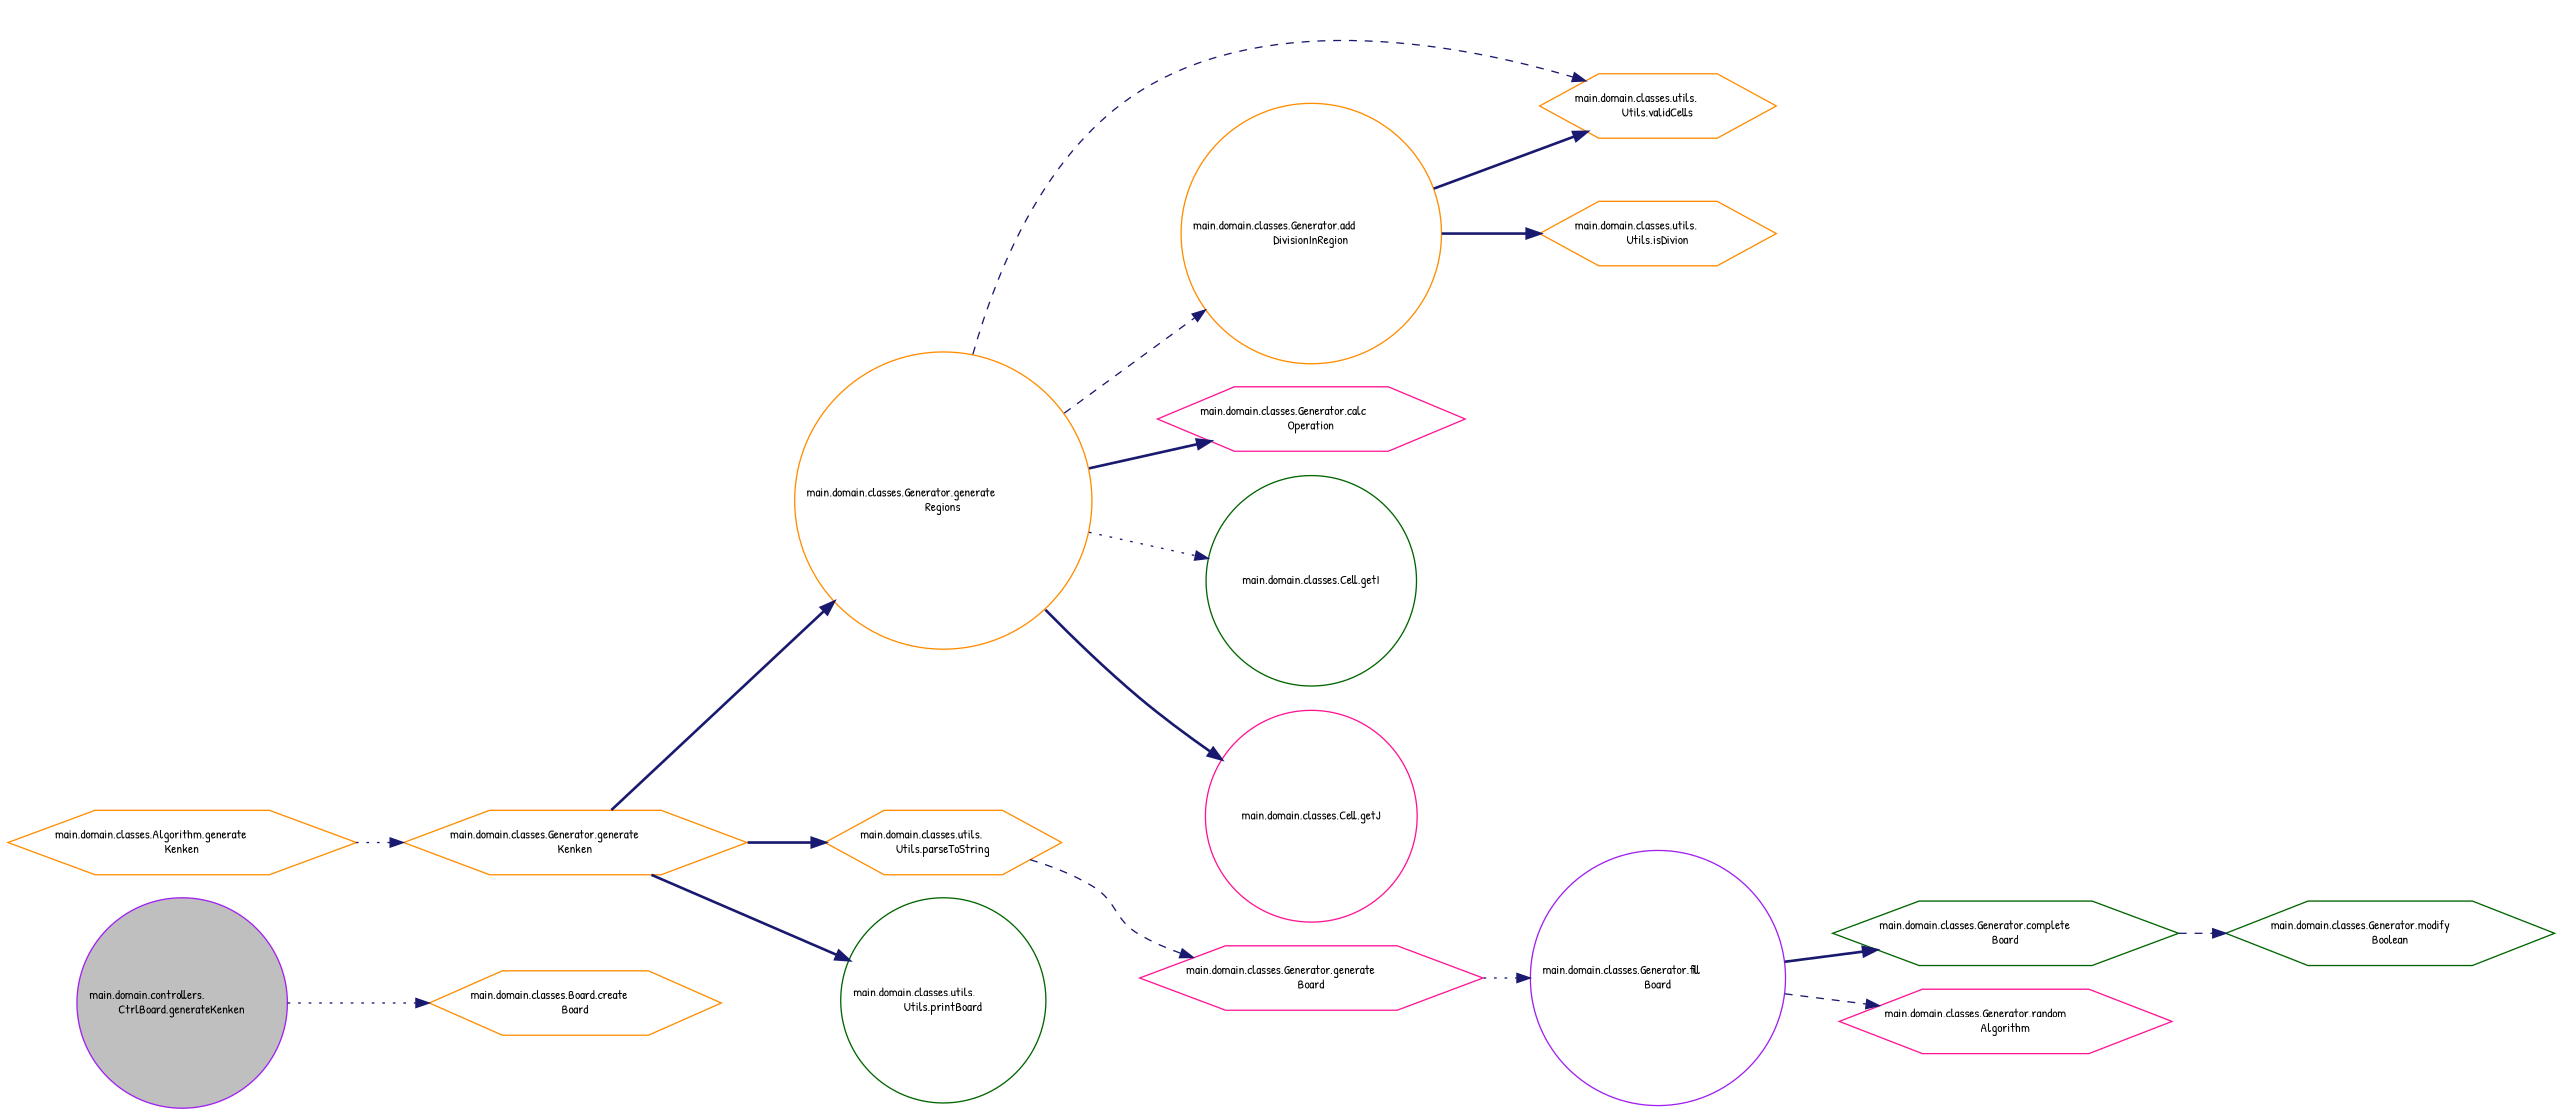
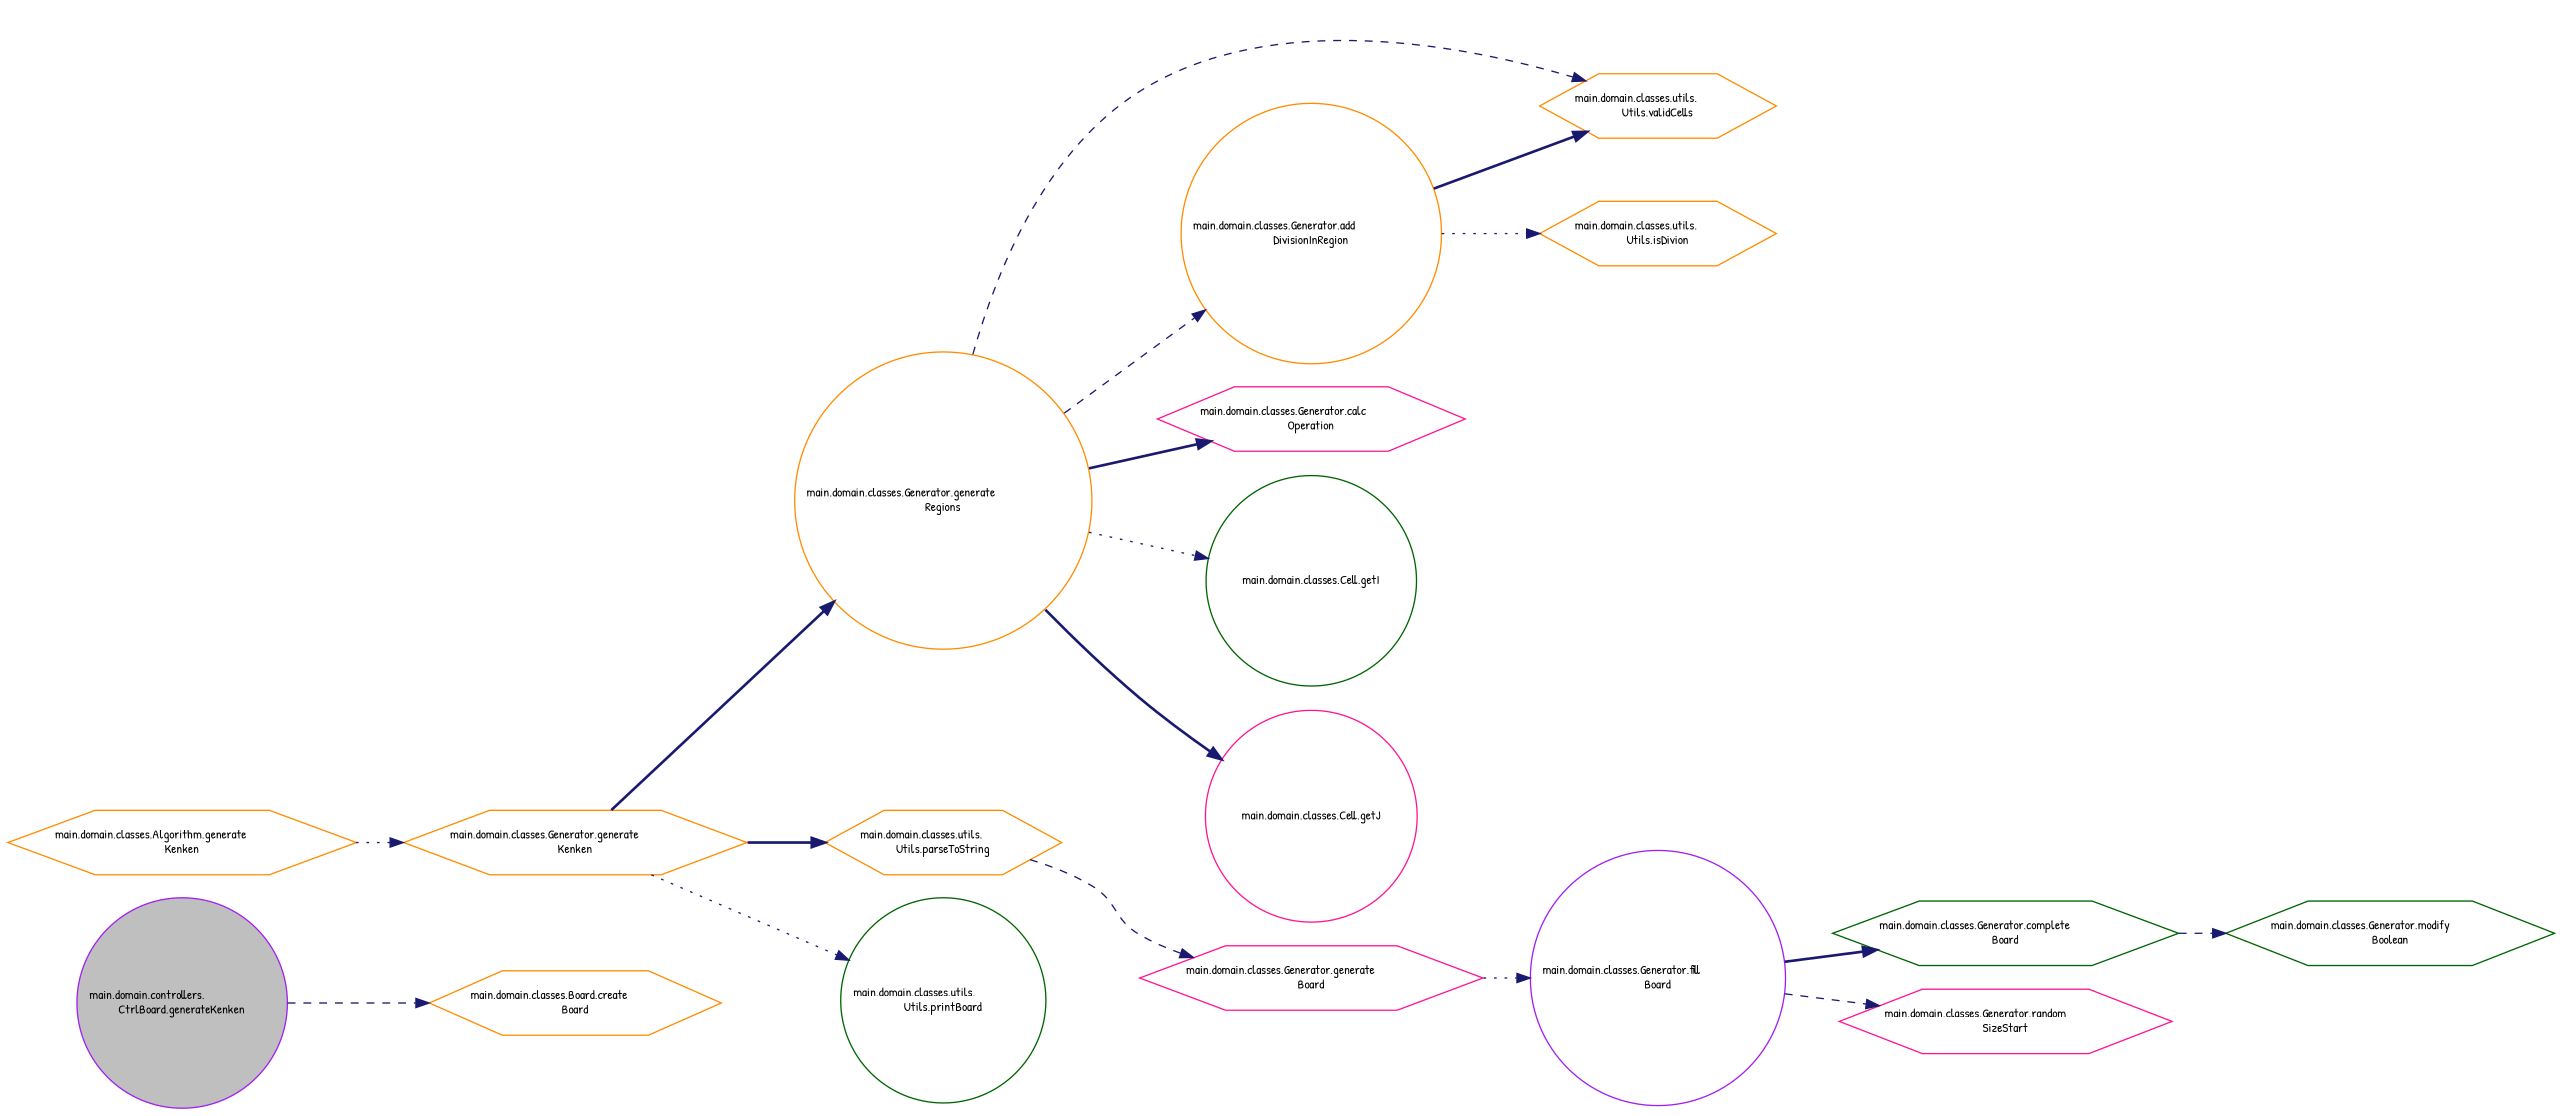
(1484, 234) -> (1484, 234)
(744, 915) -> (744, 915)
(352, 1003) -> (352, 1003)
(2006, 1021) -> (2006, 1021)
